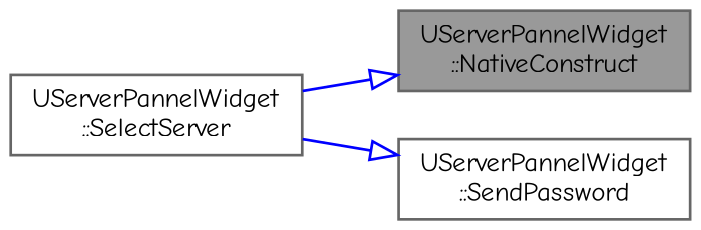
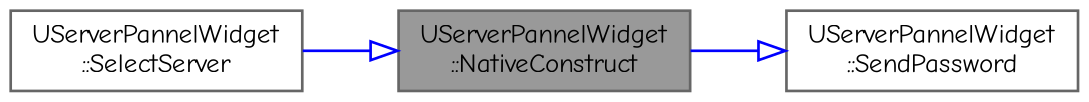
(337, 145) -> (724, 51)
